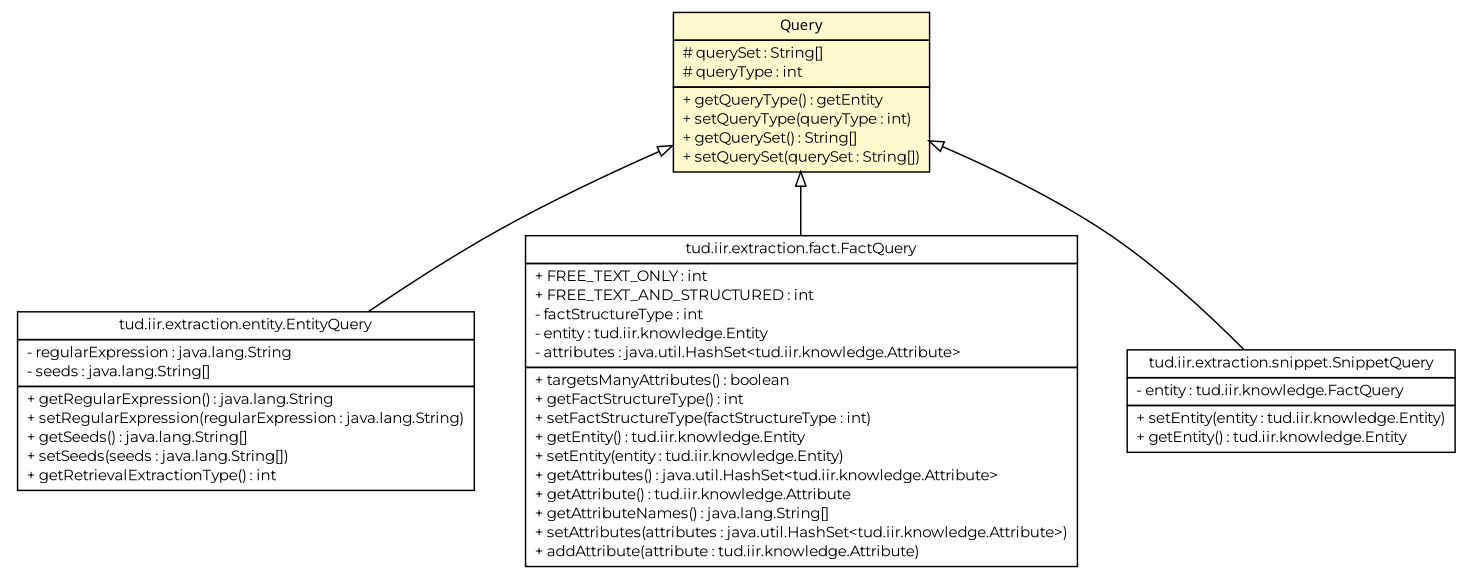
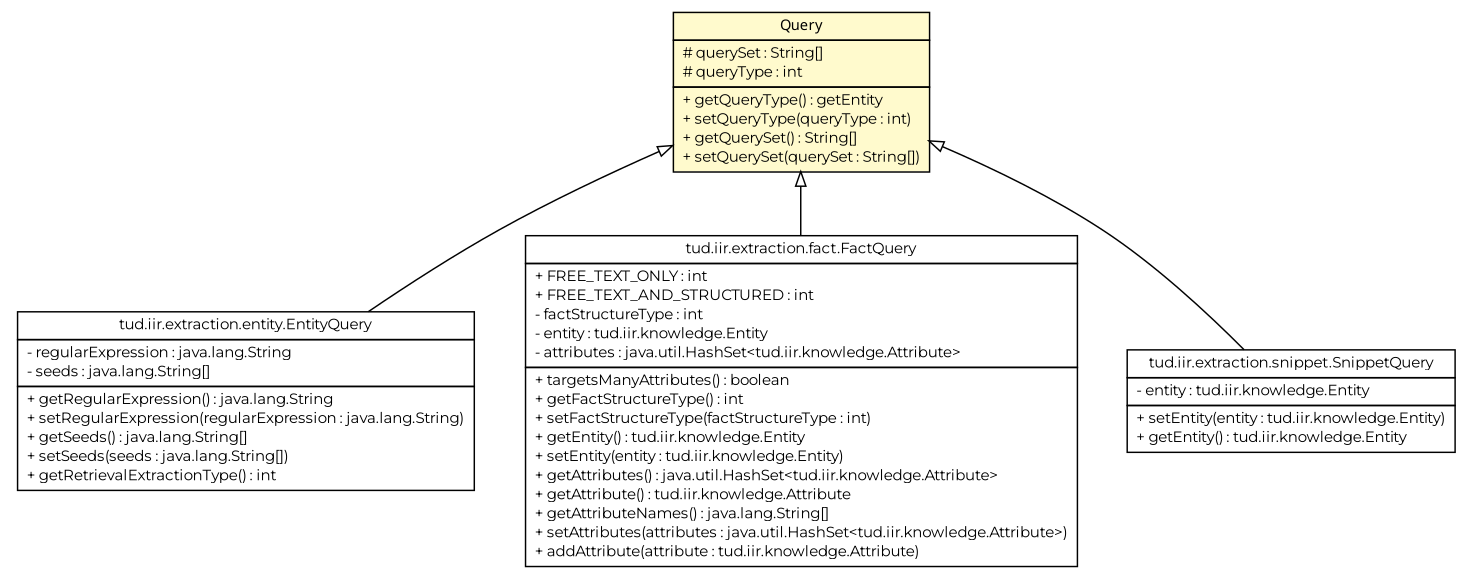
(1270, 391) -> (1253, 391)
